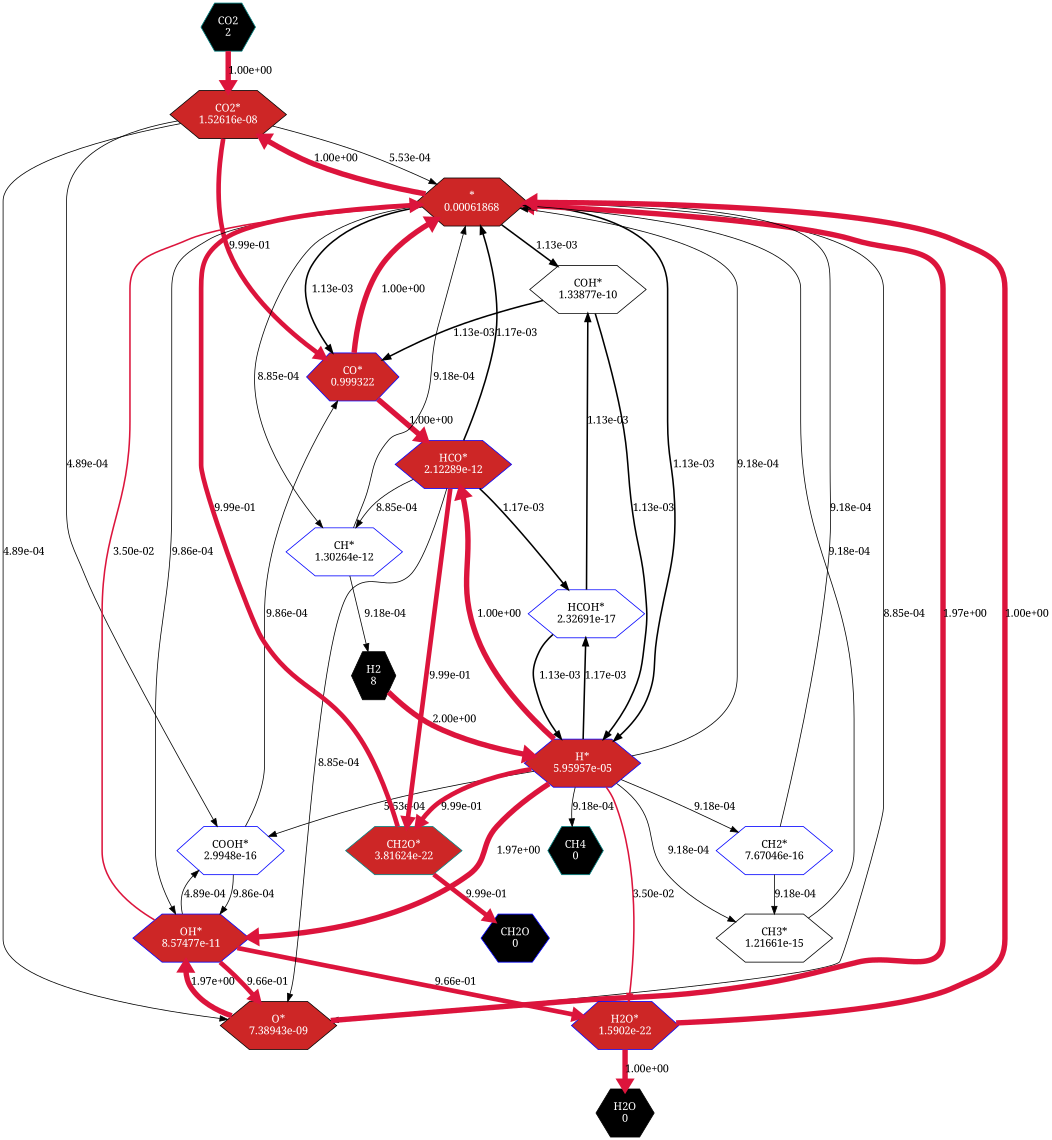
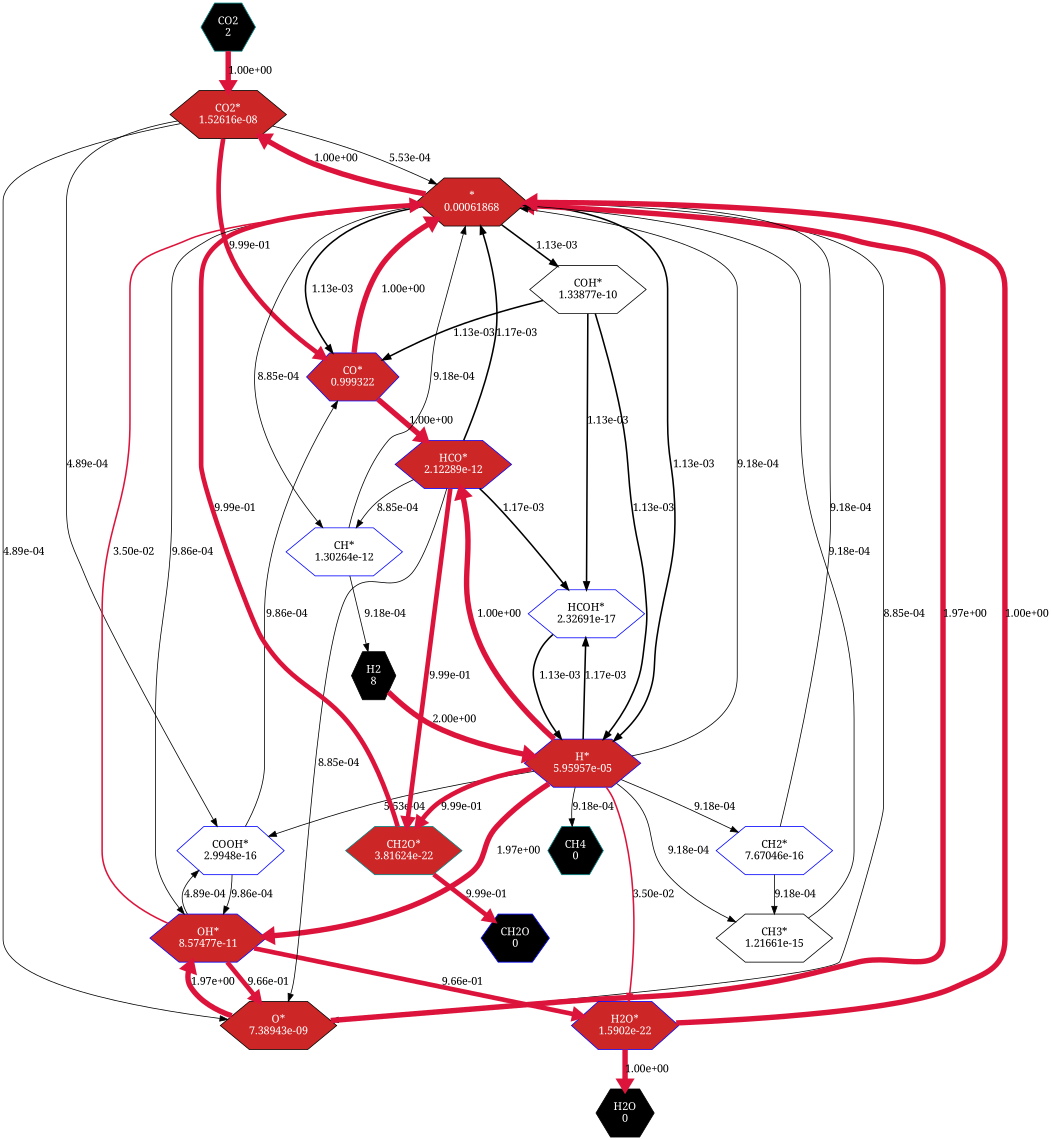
(587, 456) -> (587, 448)
